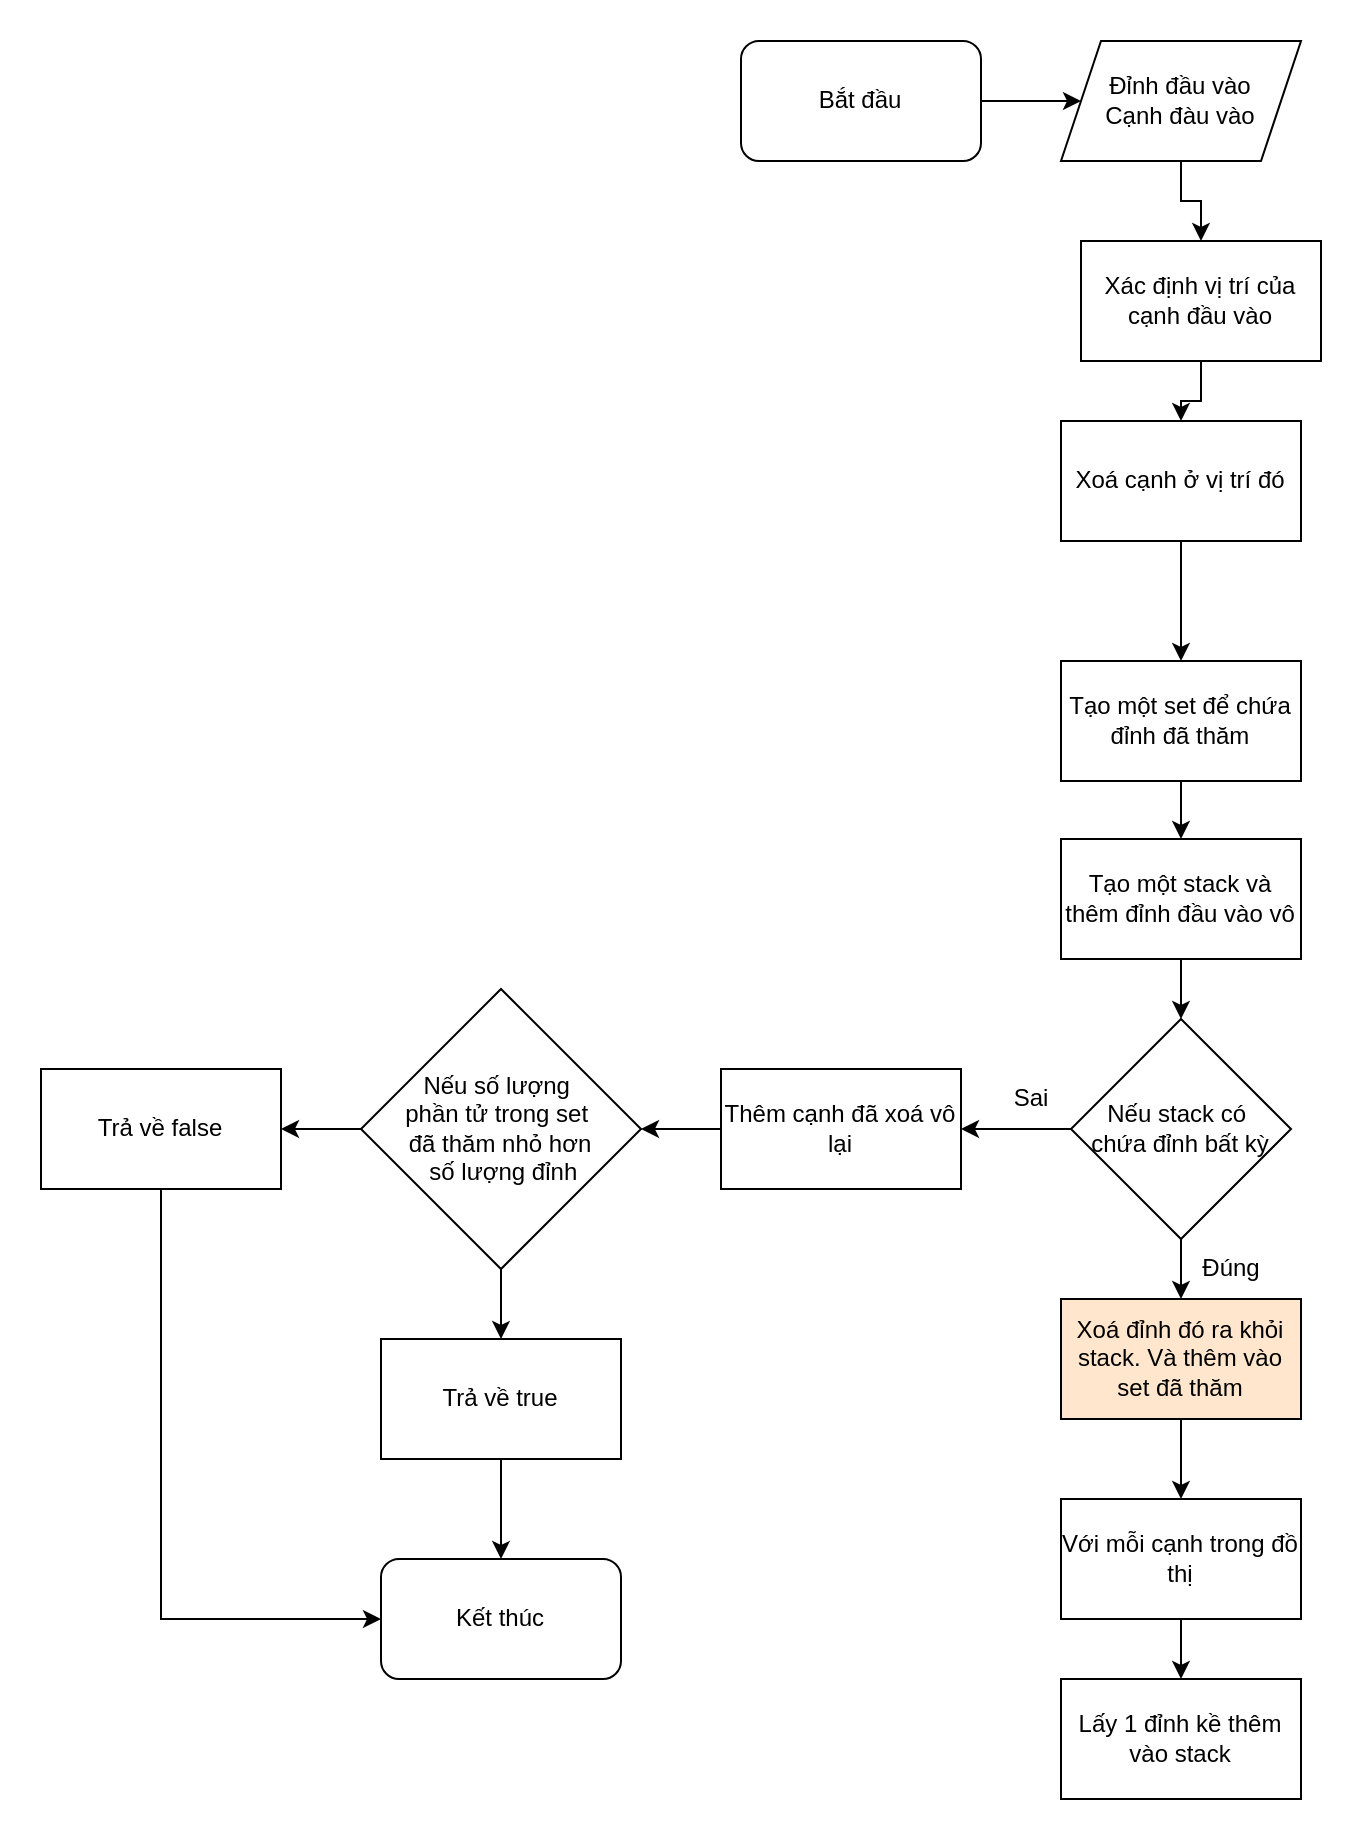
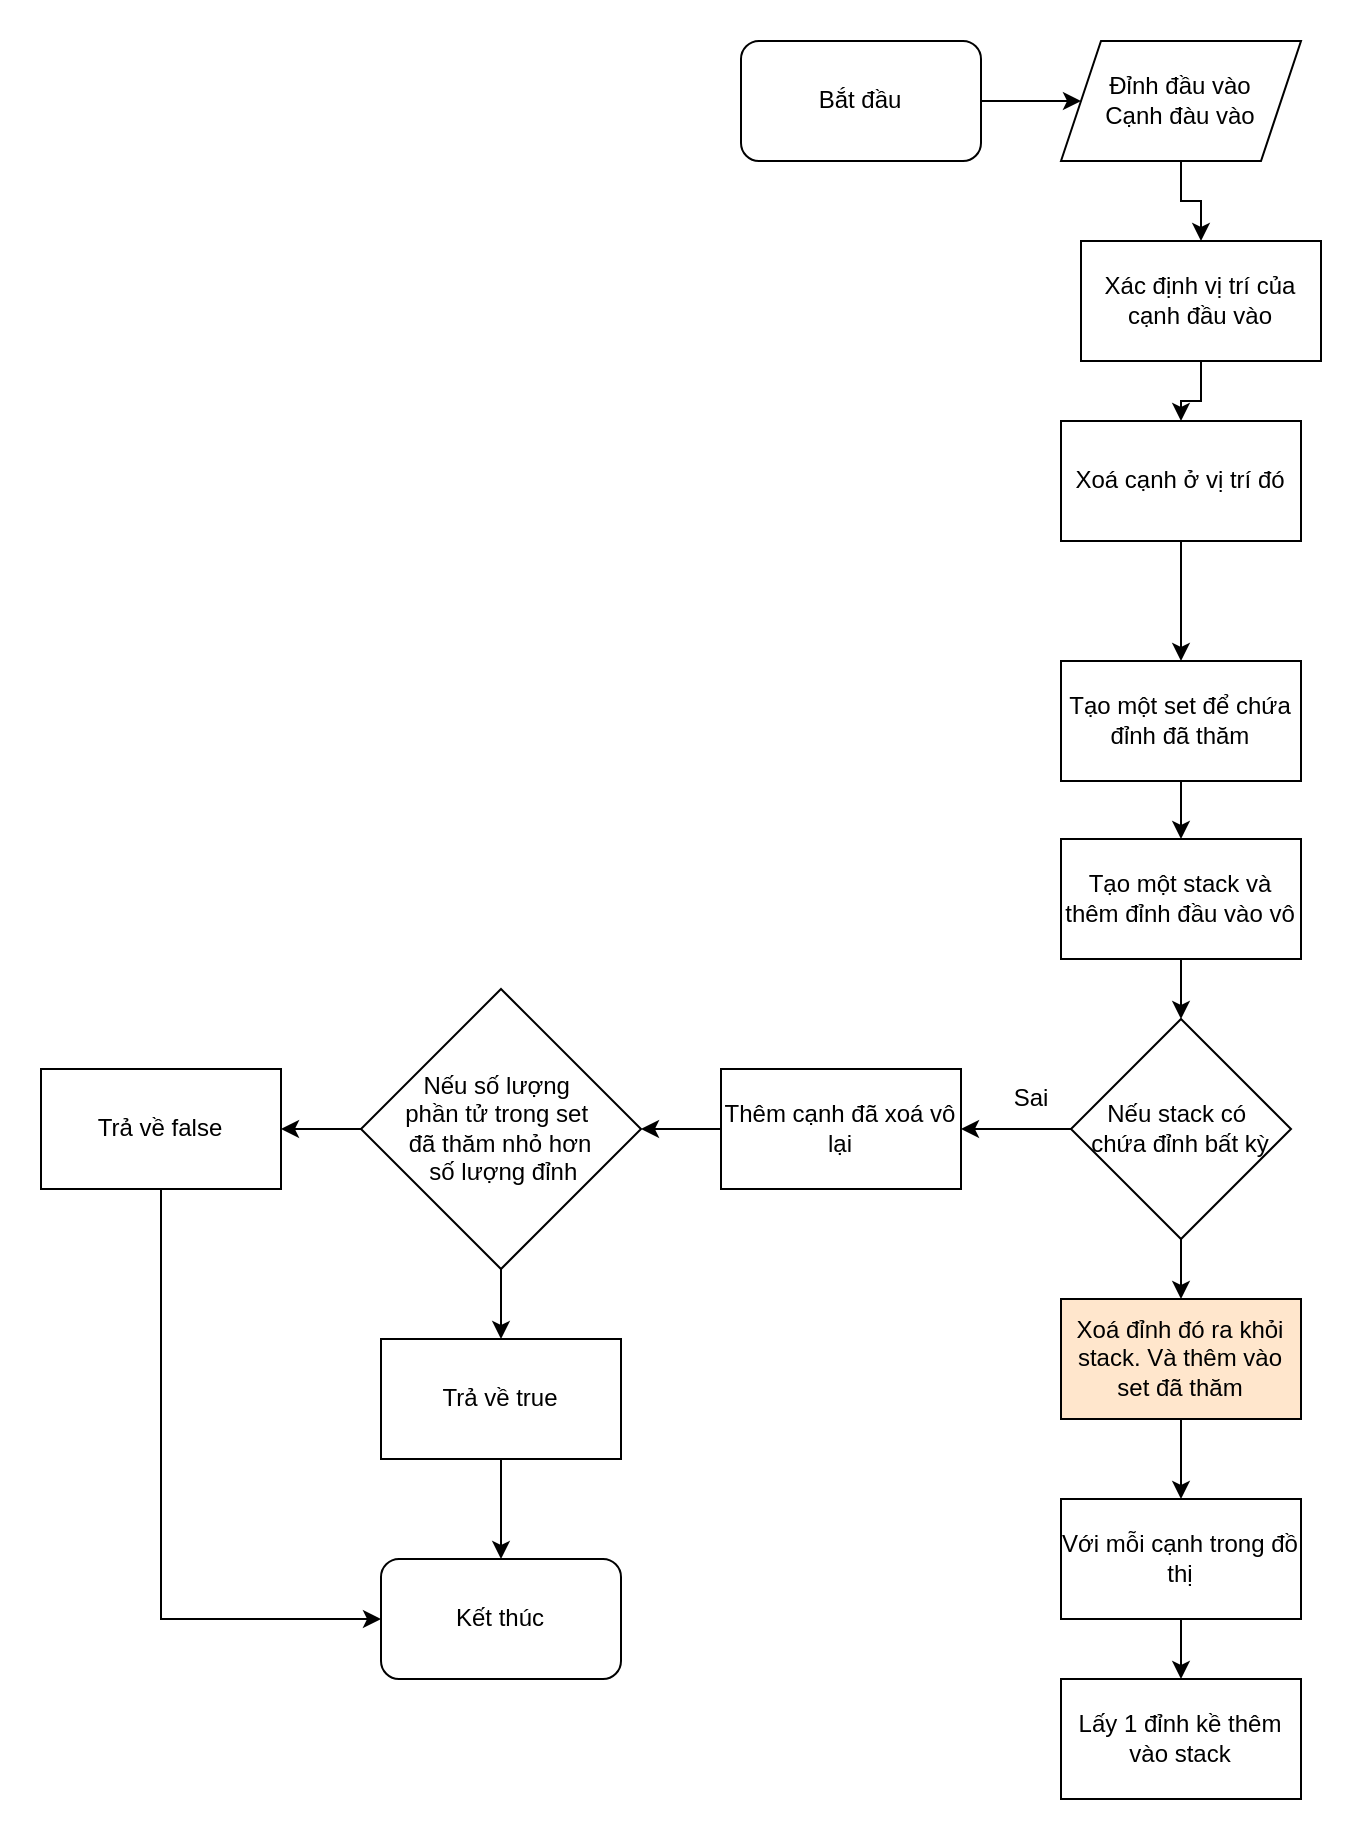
(1231, 1269) -> none
